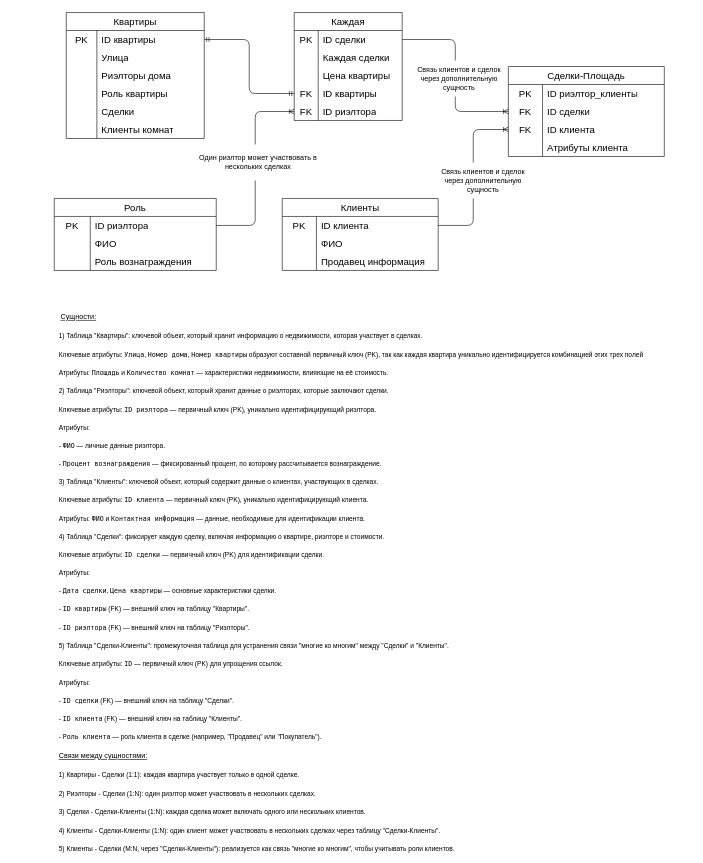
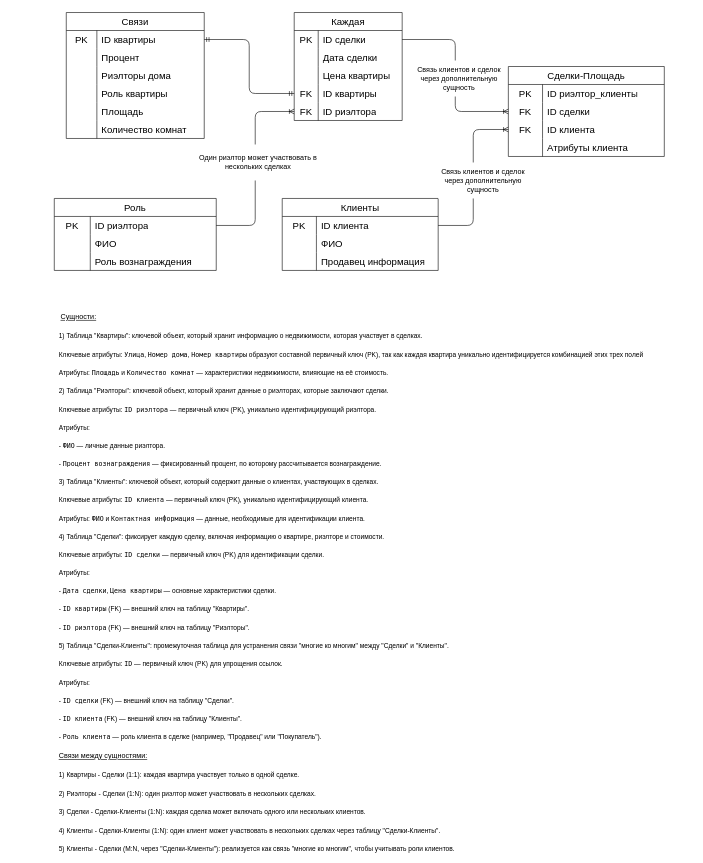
(135, 22) -> (135, 22)
(115, 57) -> (121, 57)
(357, 57) -> (351, 57)
(118, 111) -> (121, 111)
(138, 129) -> (146, 129)
